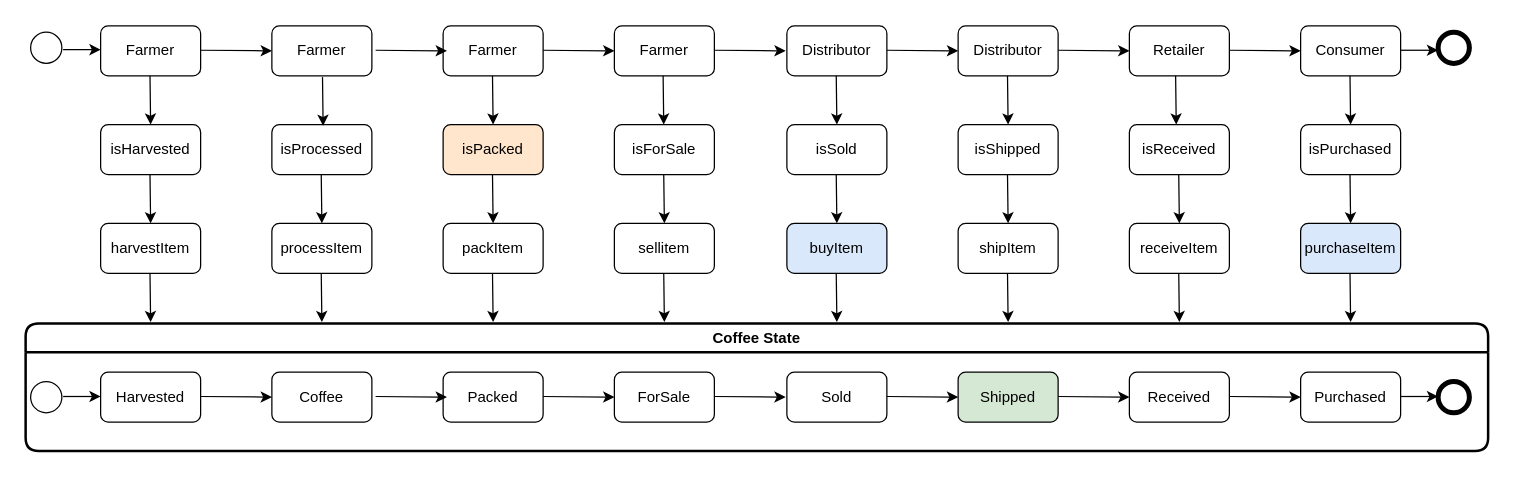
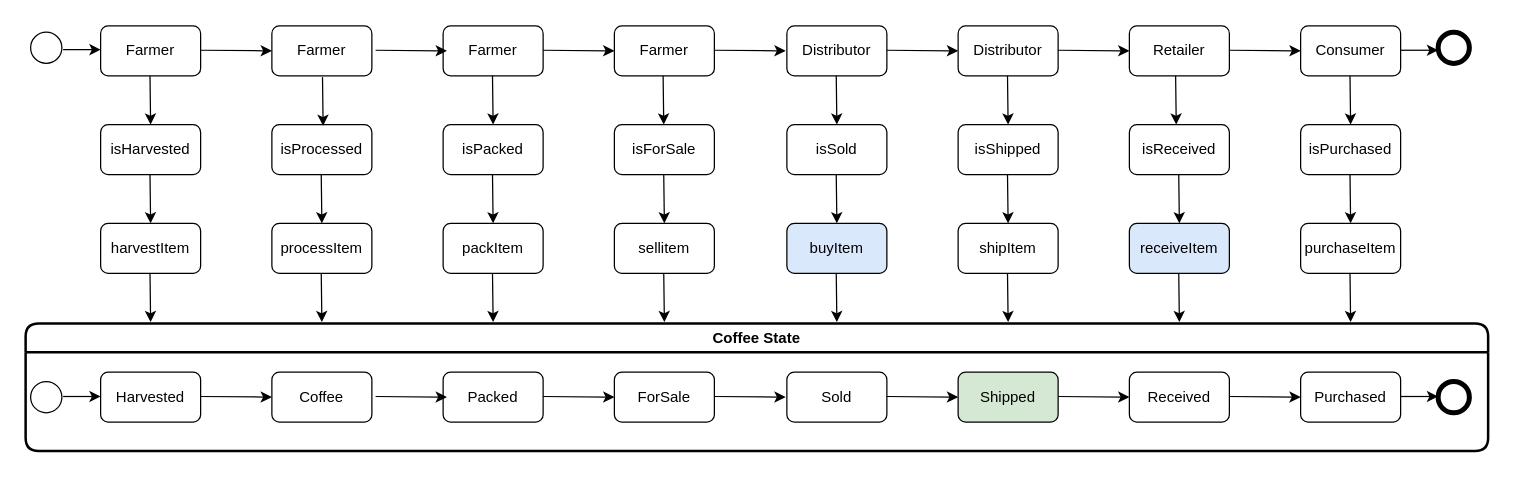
(493, 149) -> (493, 149)
(1179, 248) -> (1179, 248)
(1351, 248) -> (1351, 248)
